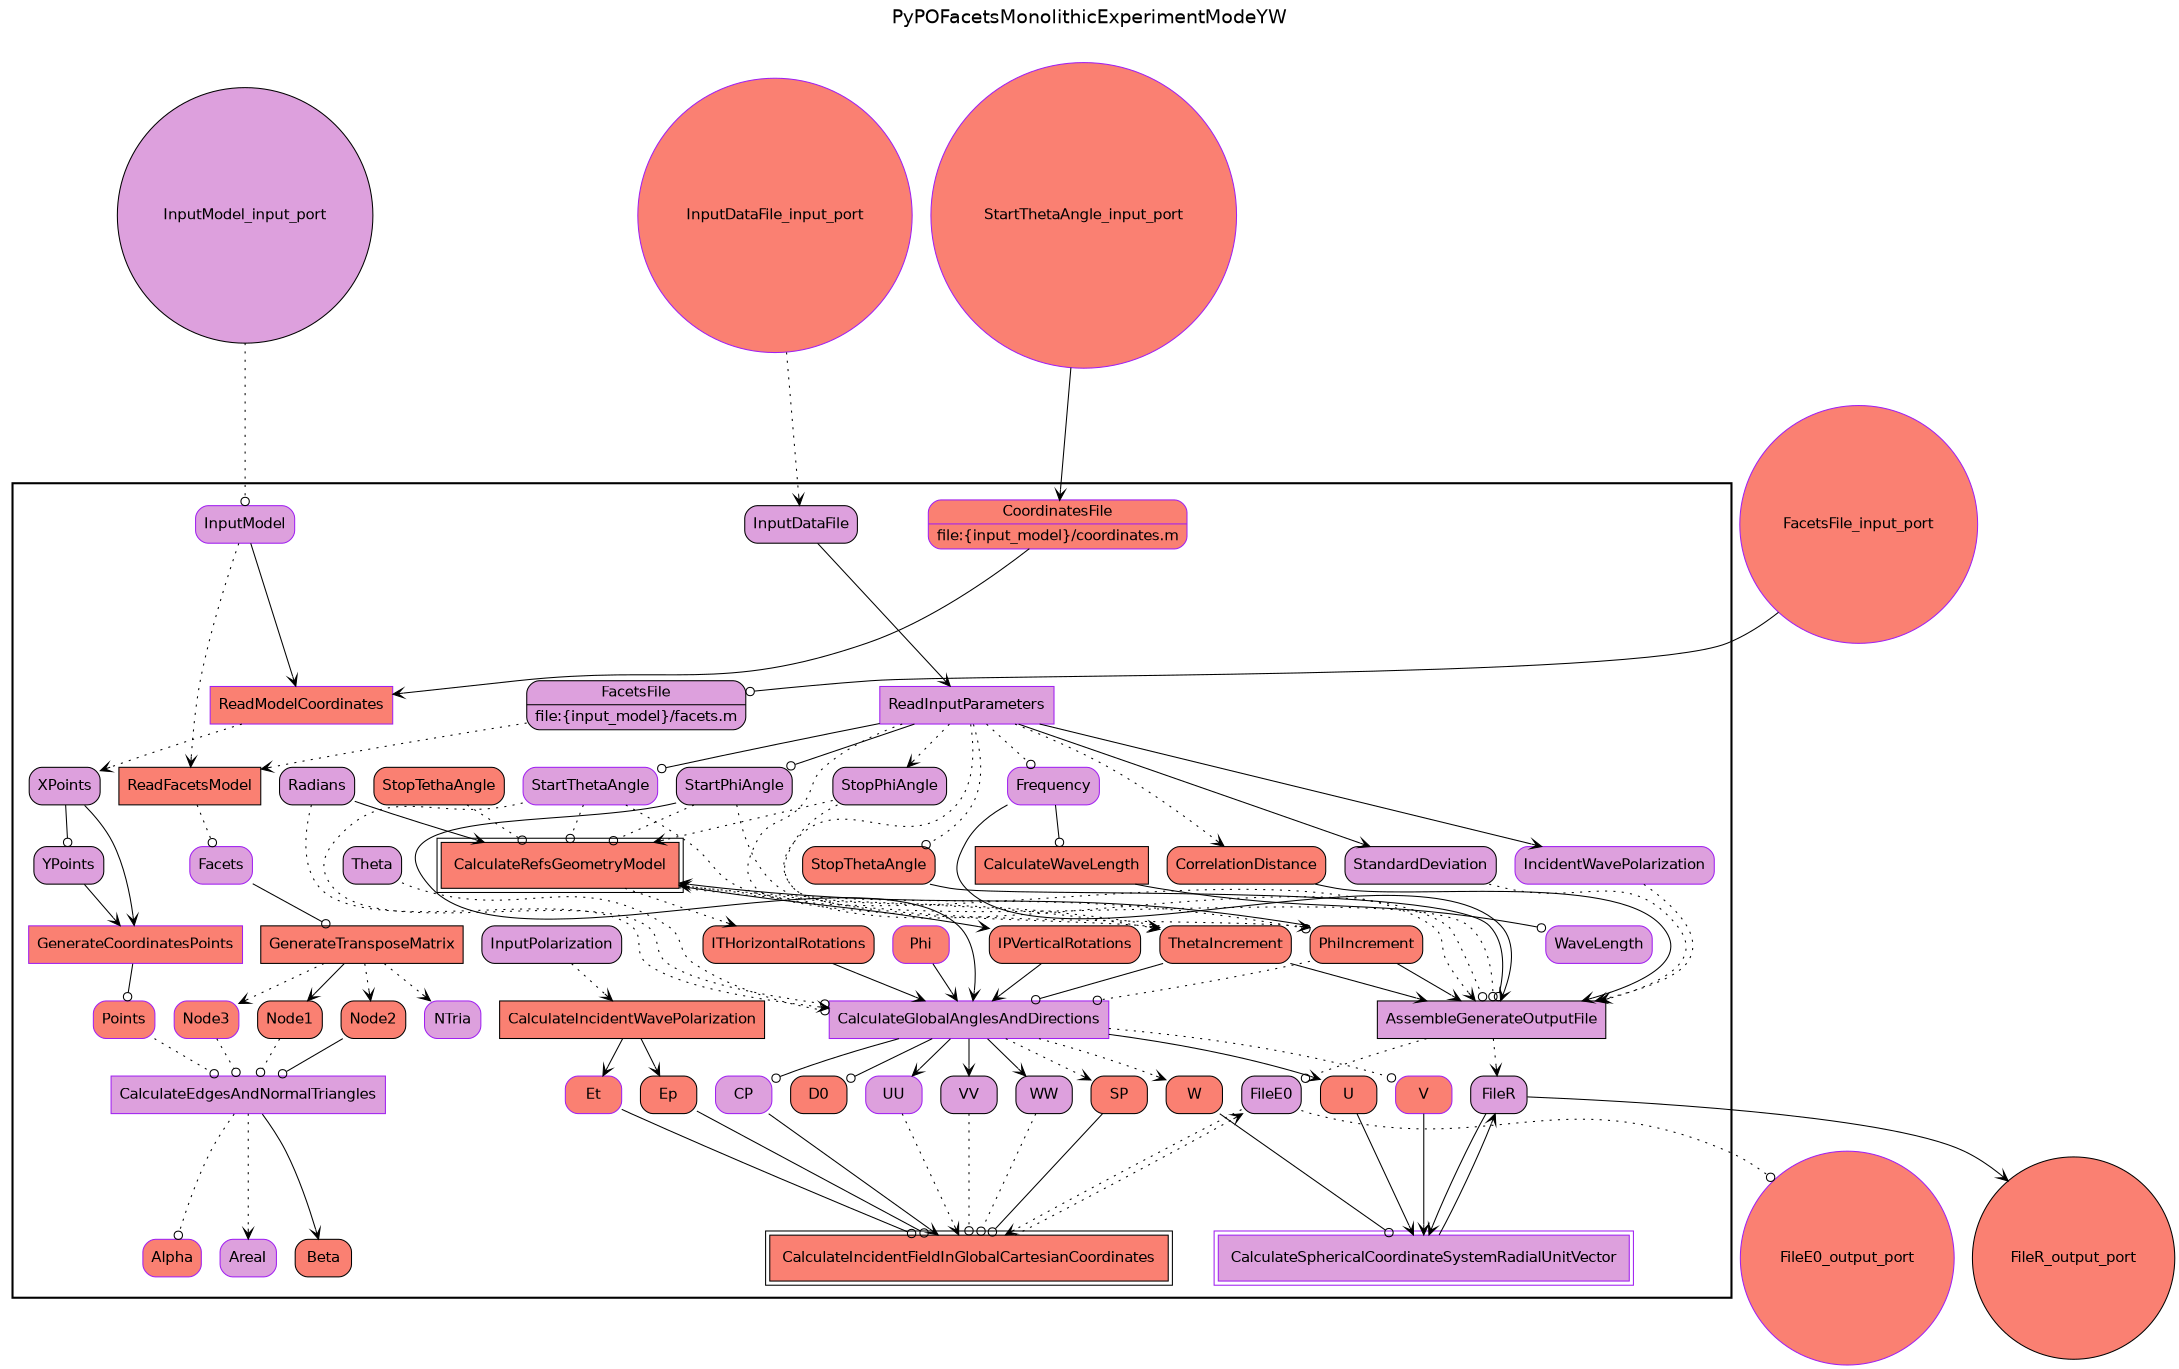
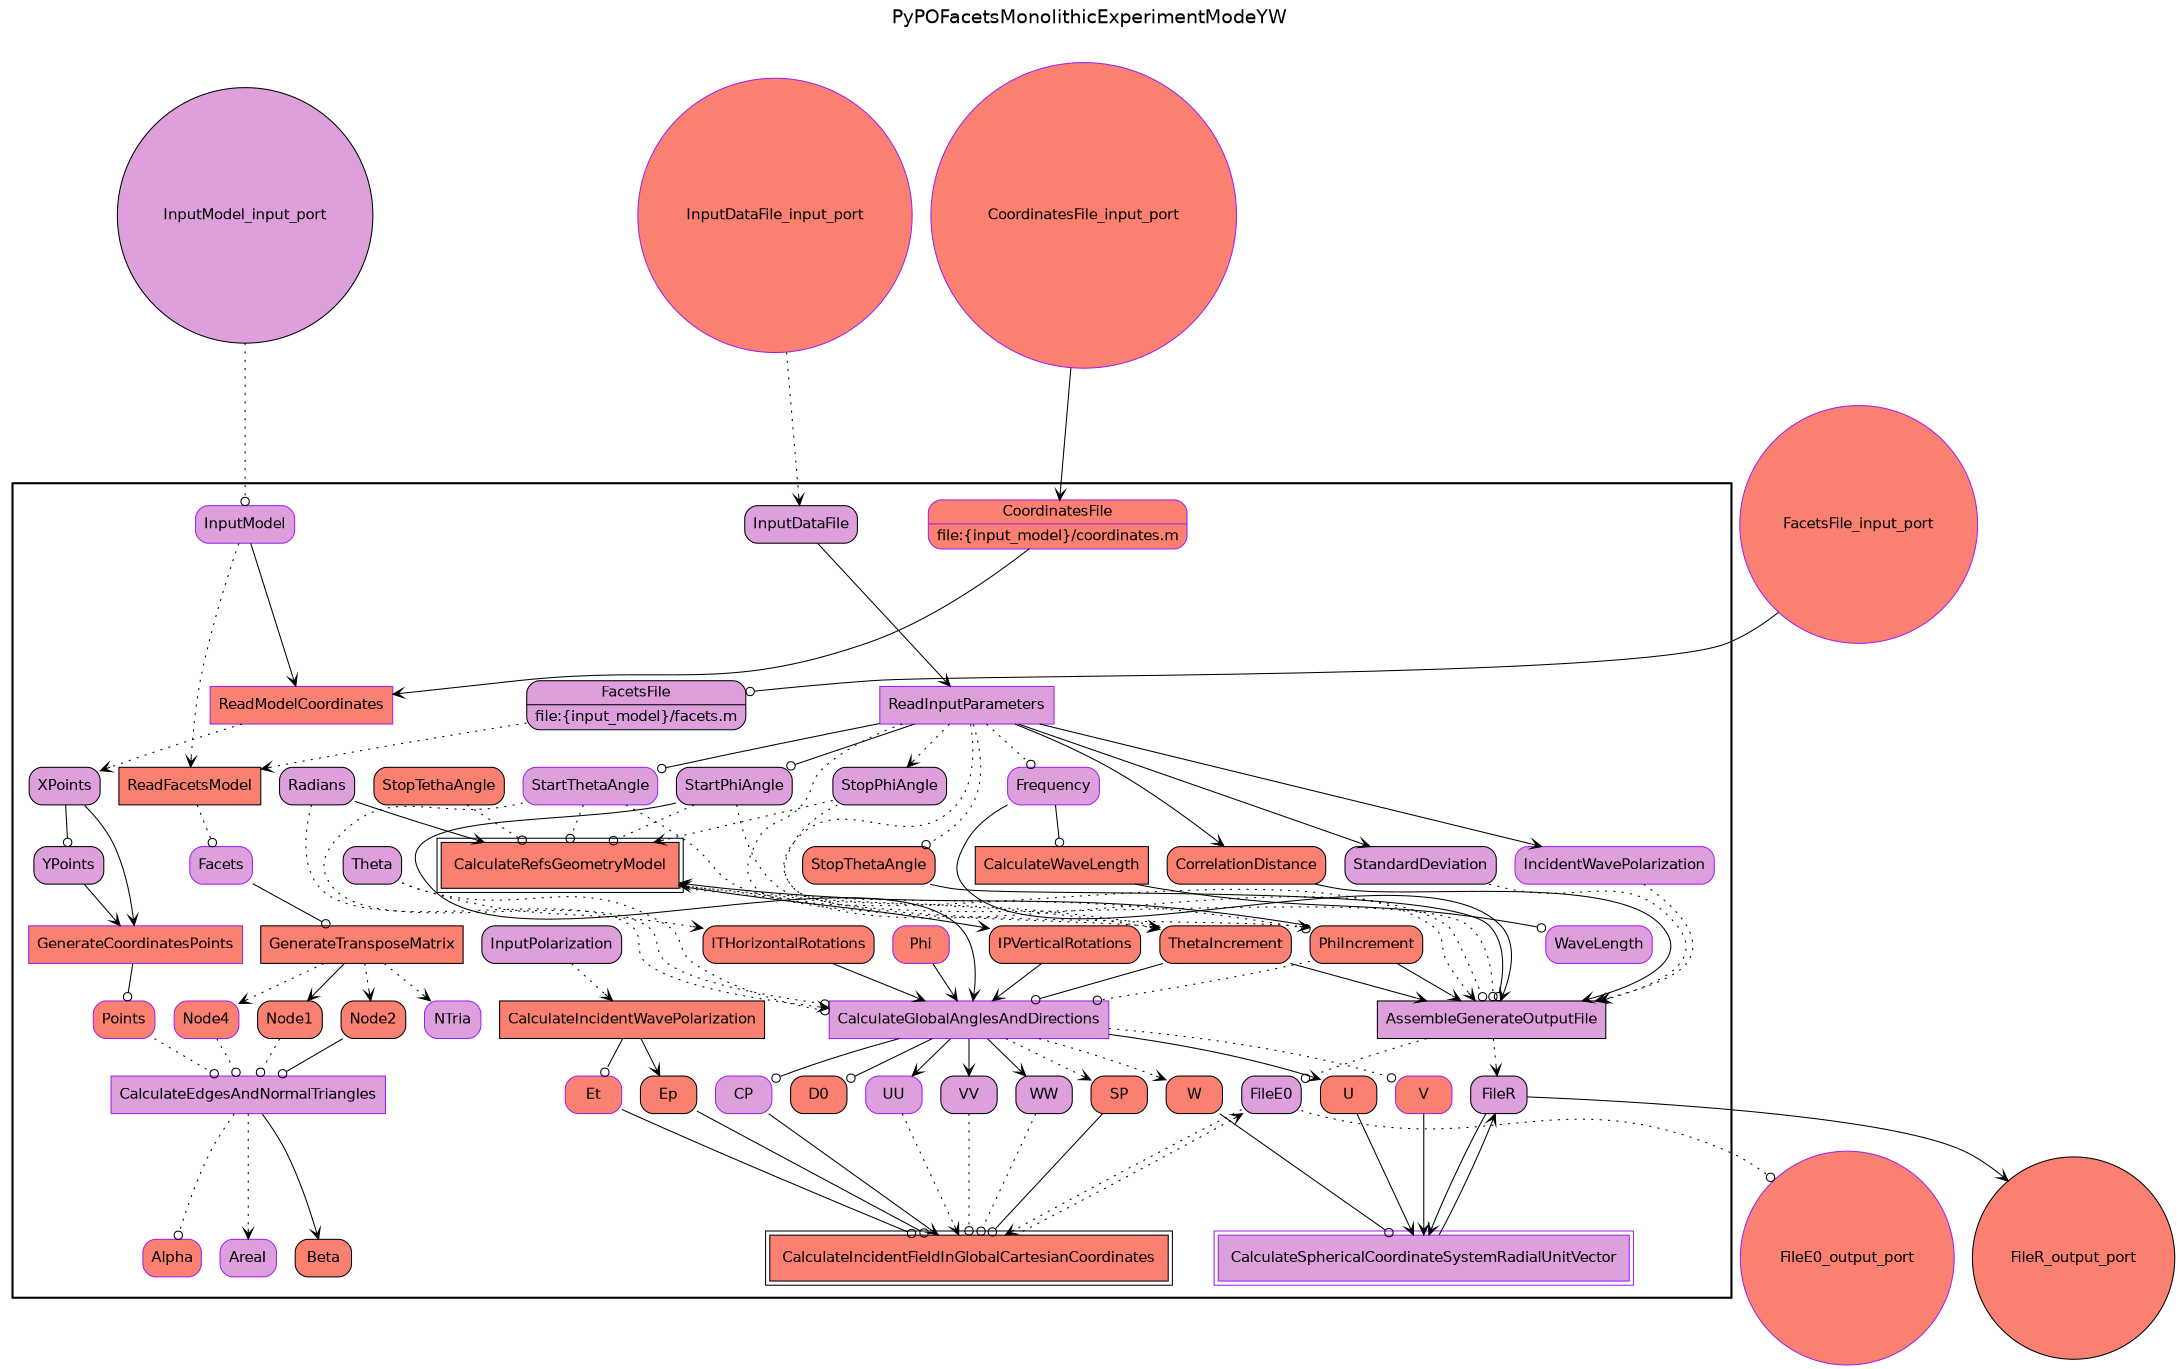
(1084, 215) -> (1084, 215)
(1120, 774) -> (1120, 774)
(670, 904) -> (546, 913)
(207, 1020) -> (207, 1020)
(615, 1053) -> (615, 1053)
